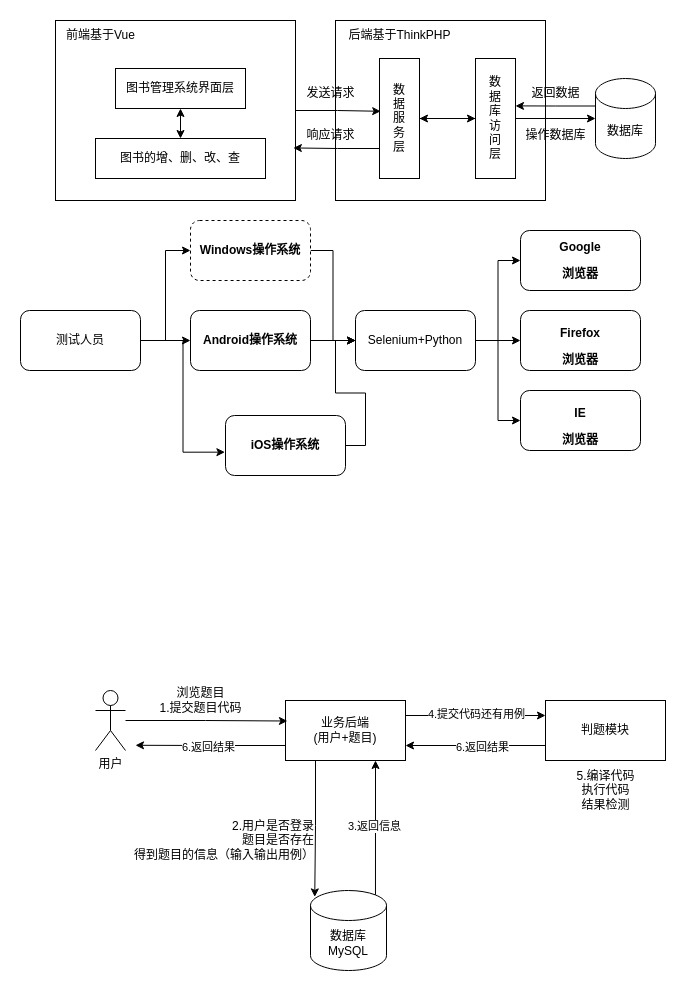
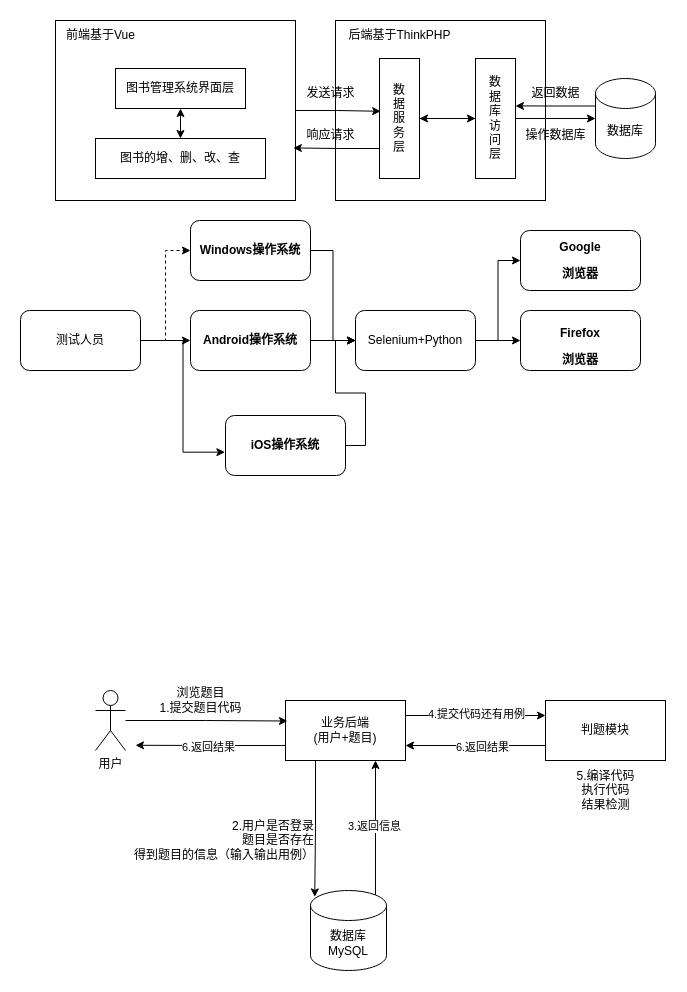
(251, 251) -> (251, 251)
(166, 286) -> (166, 286)
(498, 389) -> none
(581, 421) -> none
